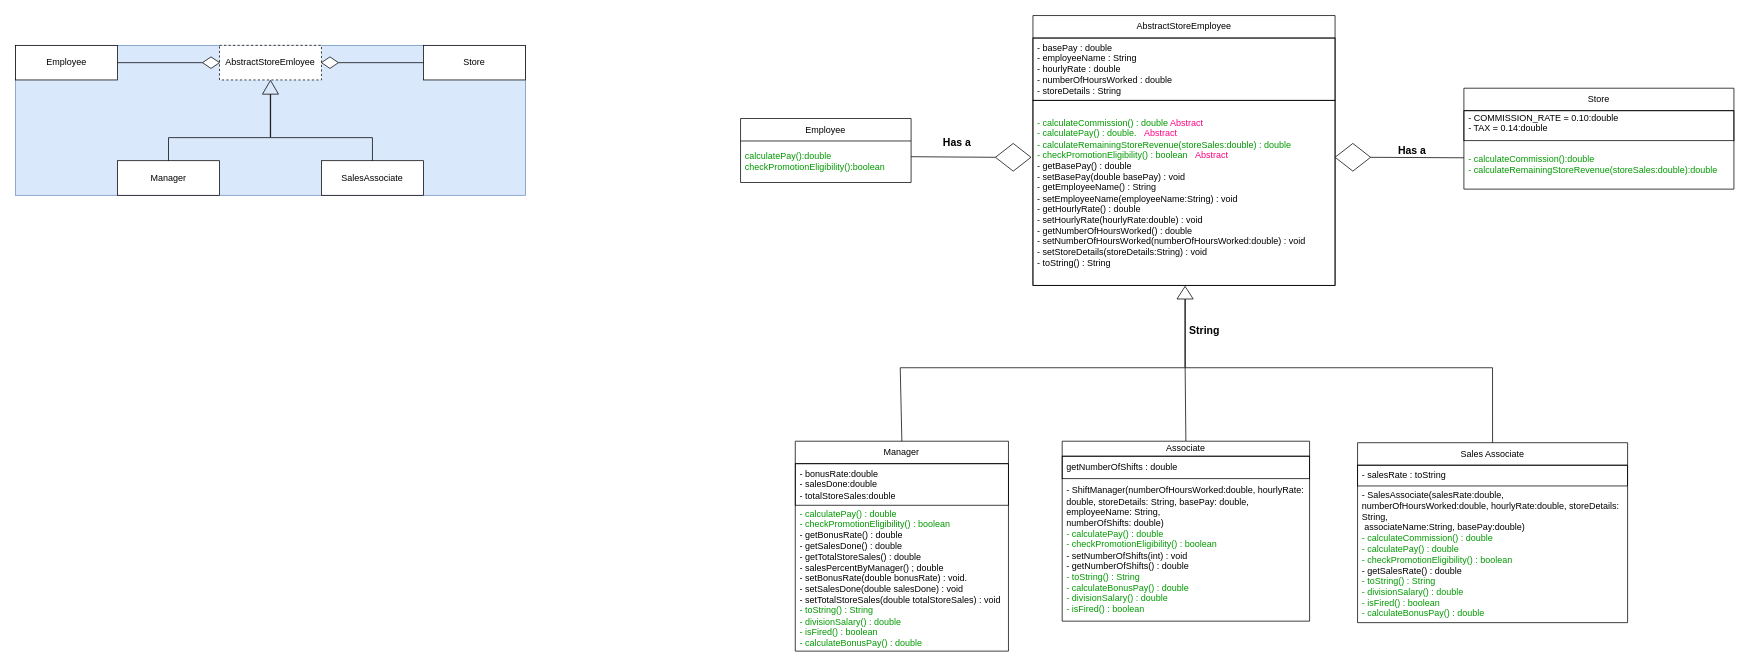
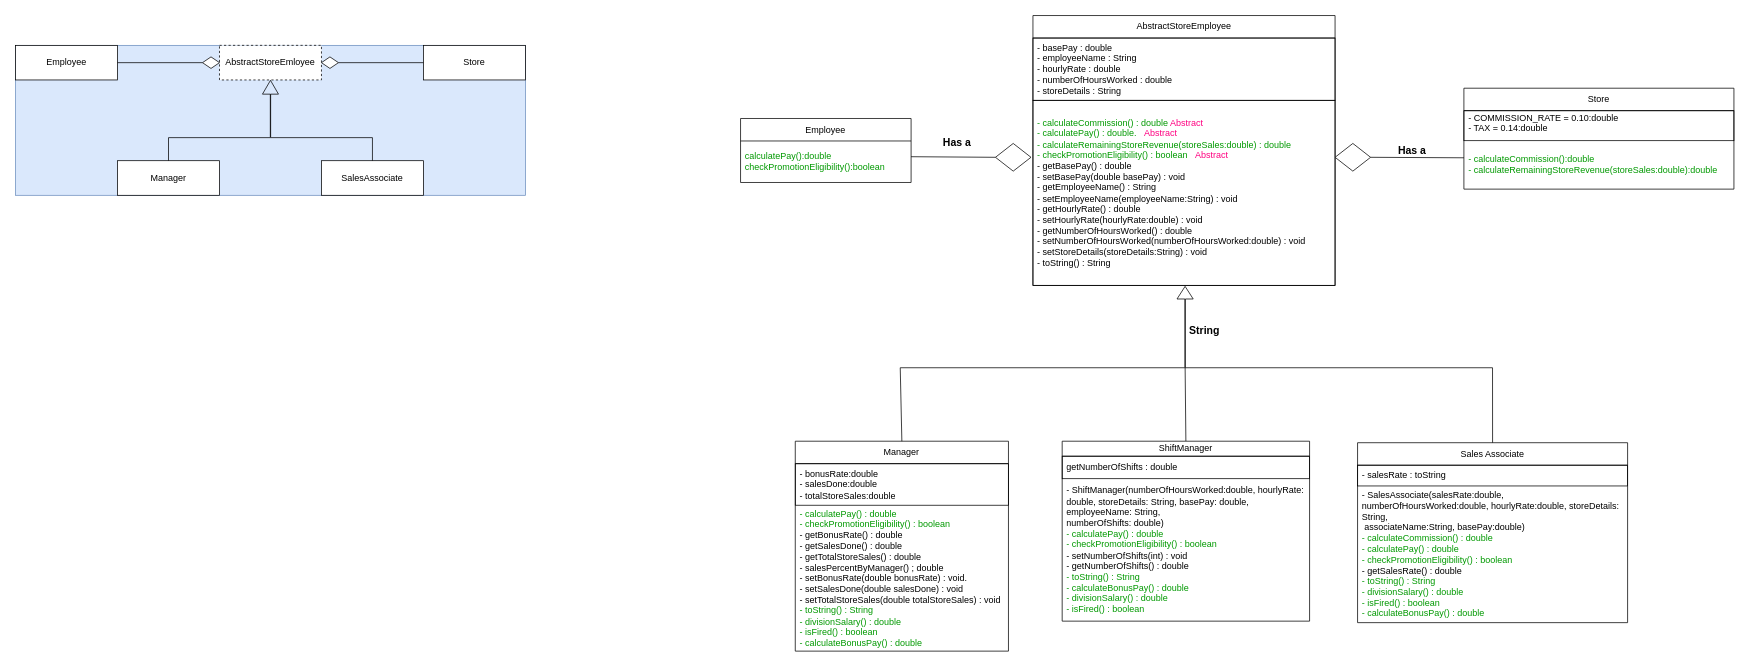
(1186, 449) -> (1186, 449)
